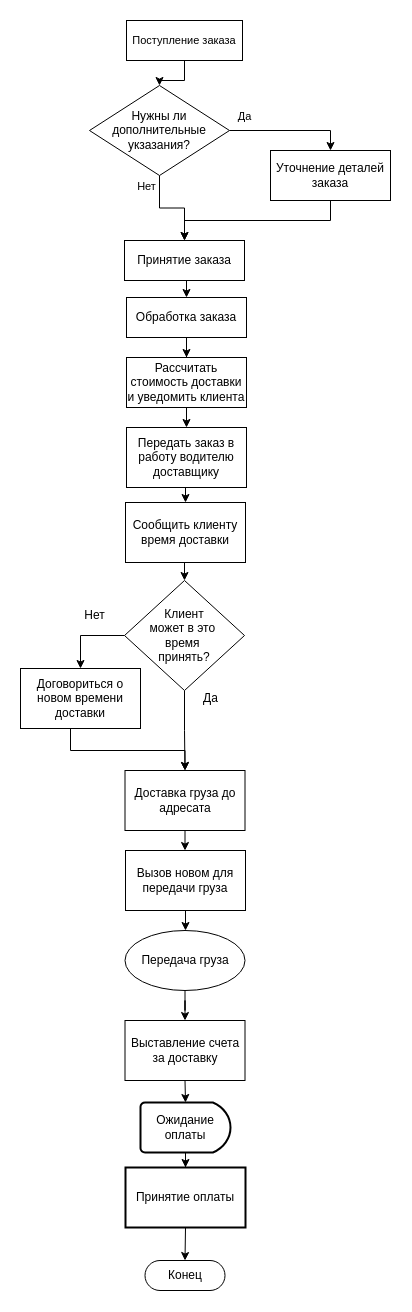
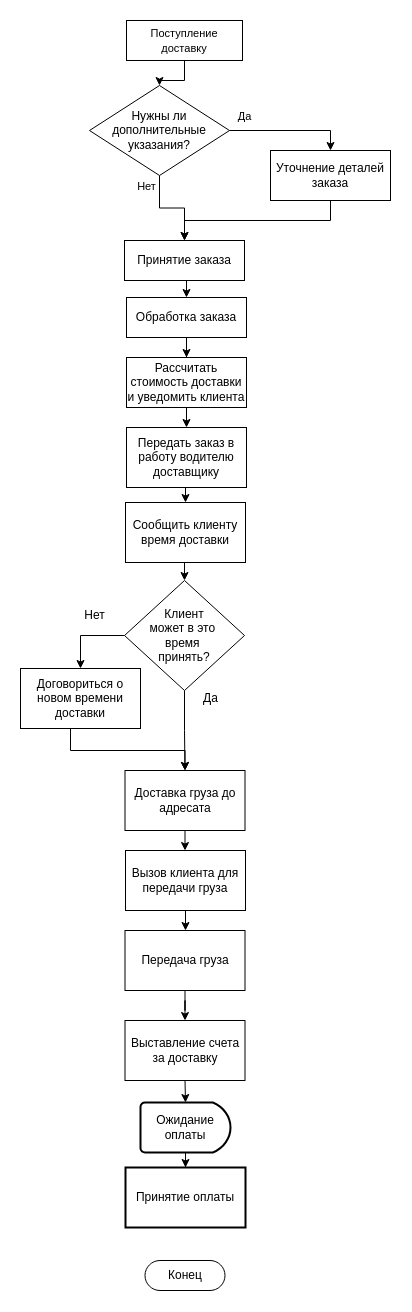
(185, 41) -> (185, 41)
(186, 881) -> (186, 881)
(185, 961) -> (185, 961)
(185, 1241) -> none
